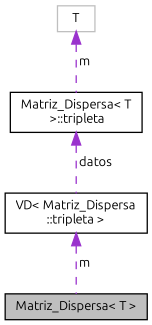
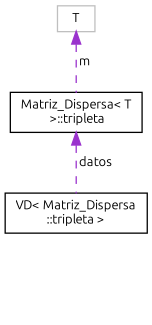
(76, 307) -> none
